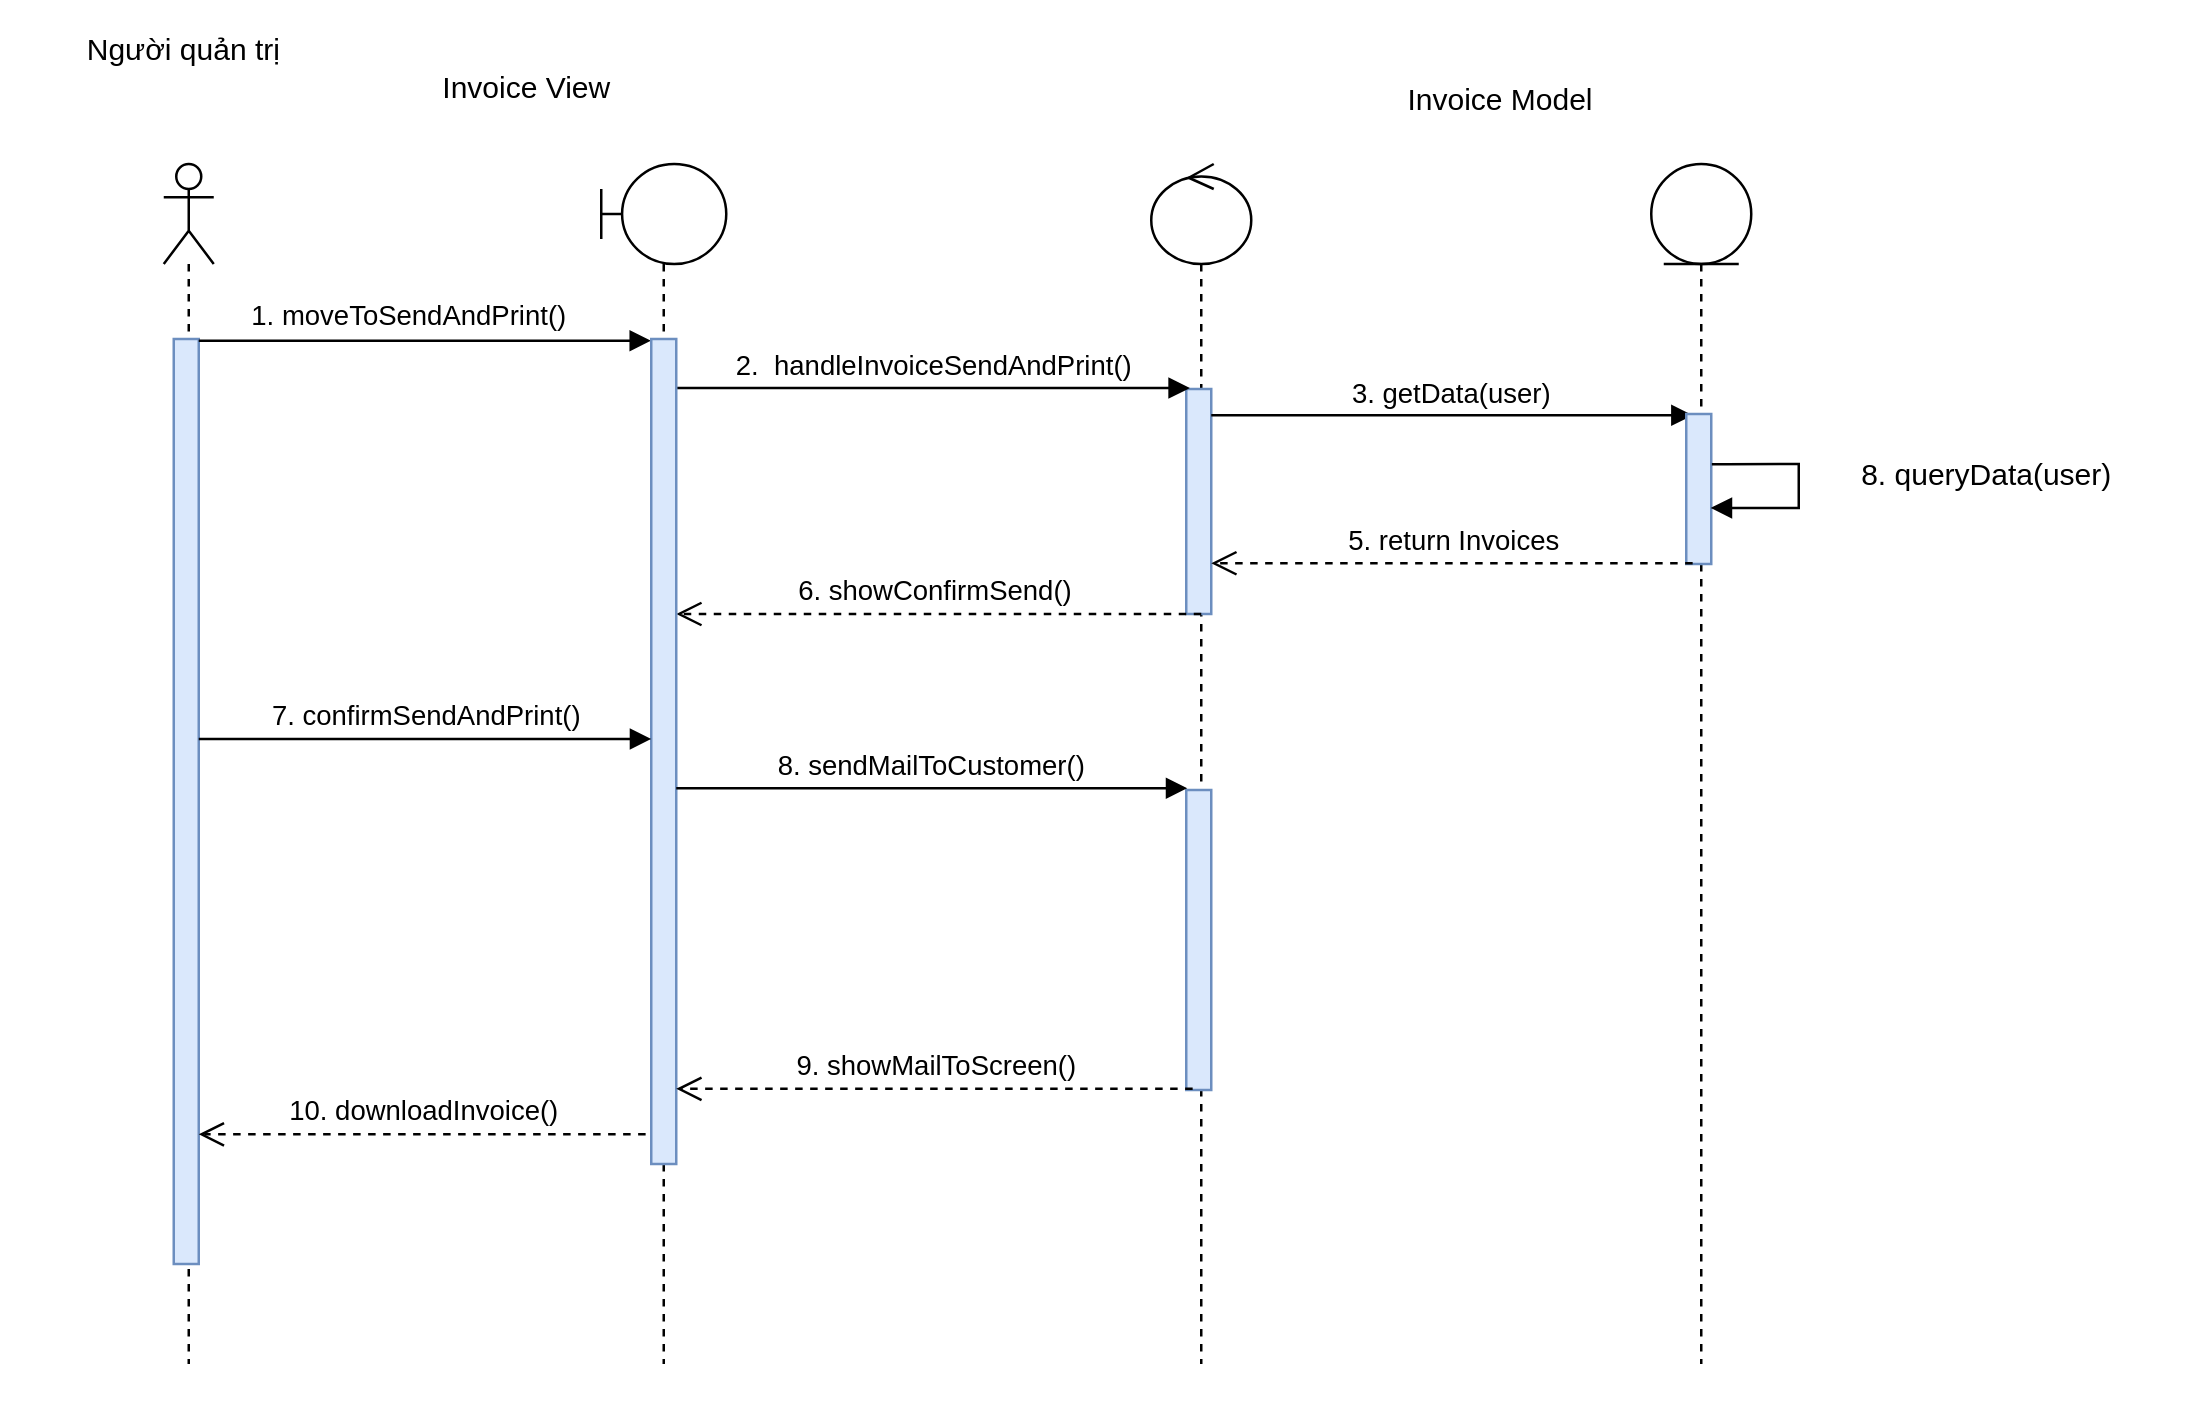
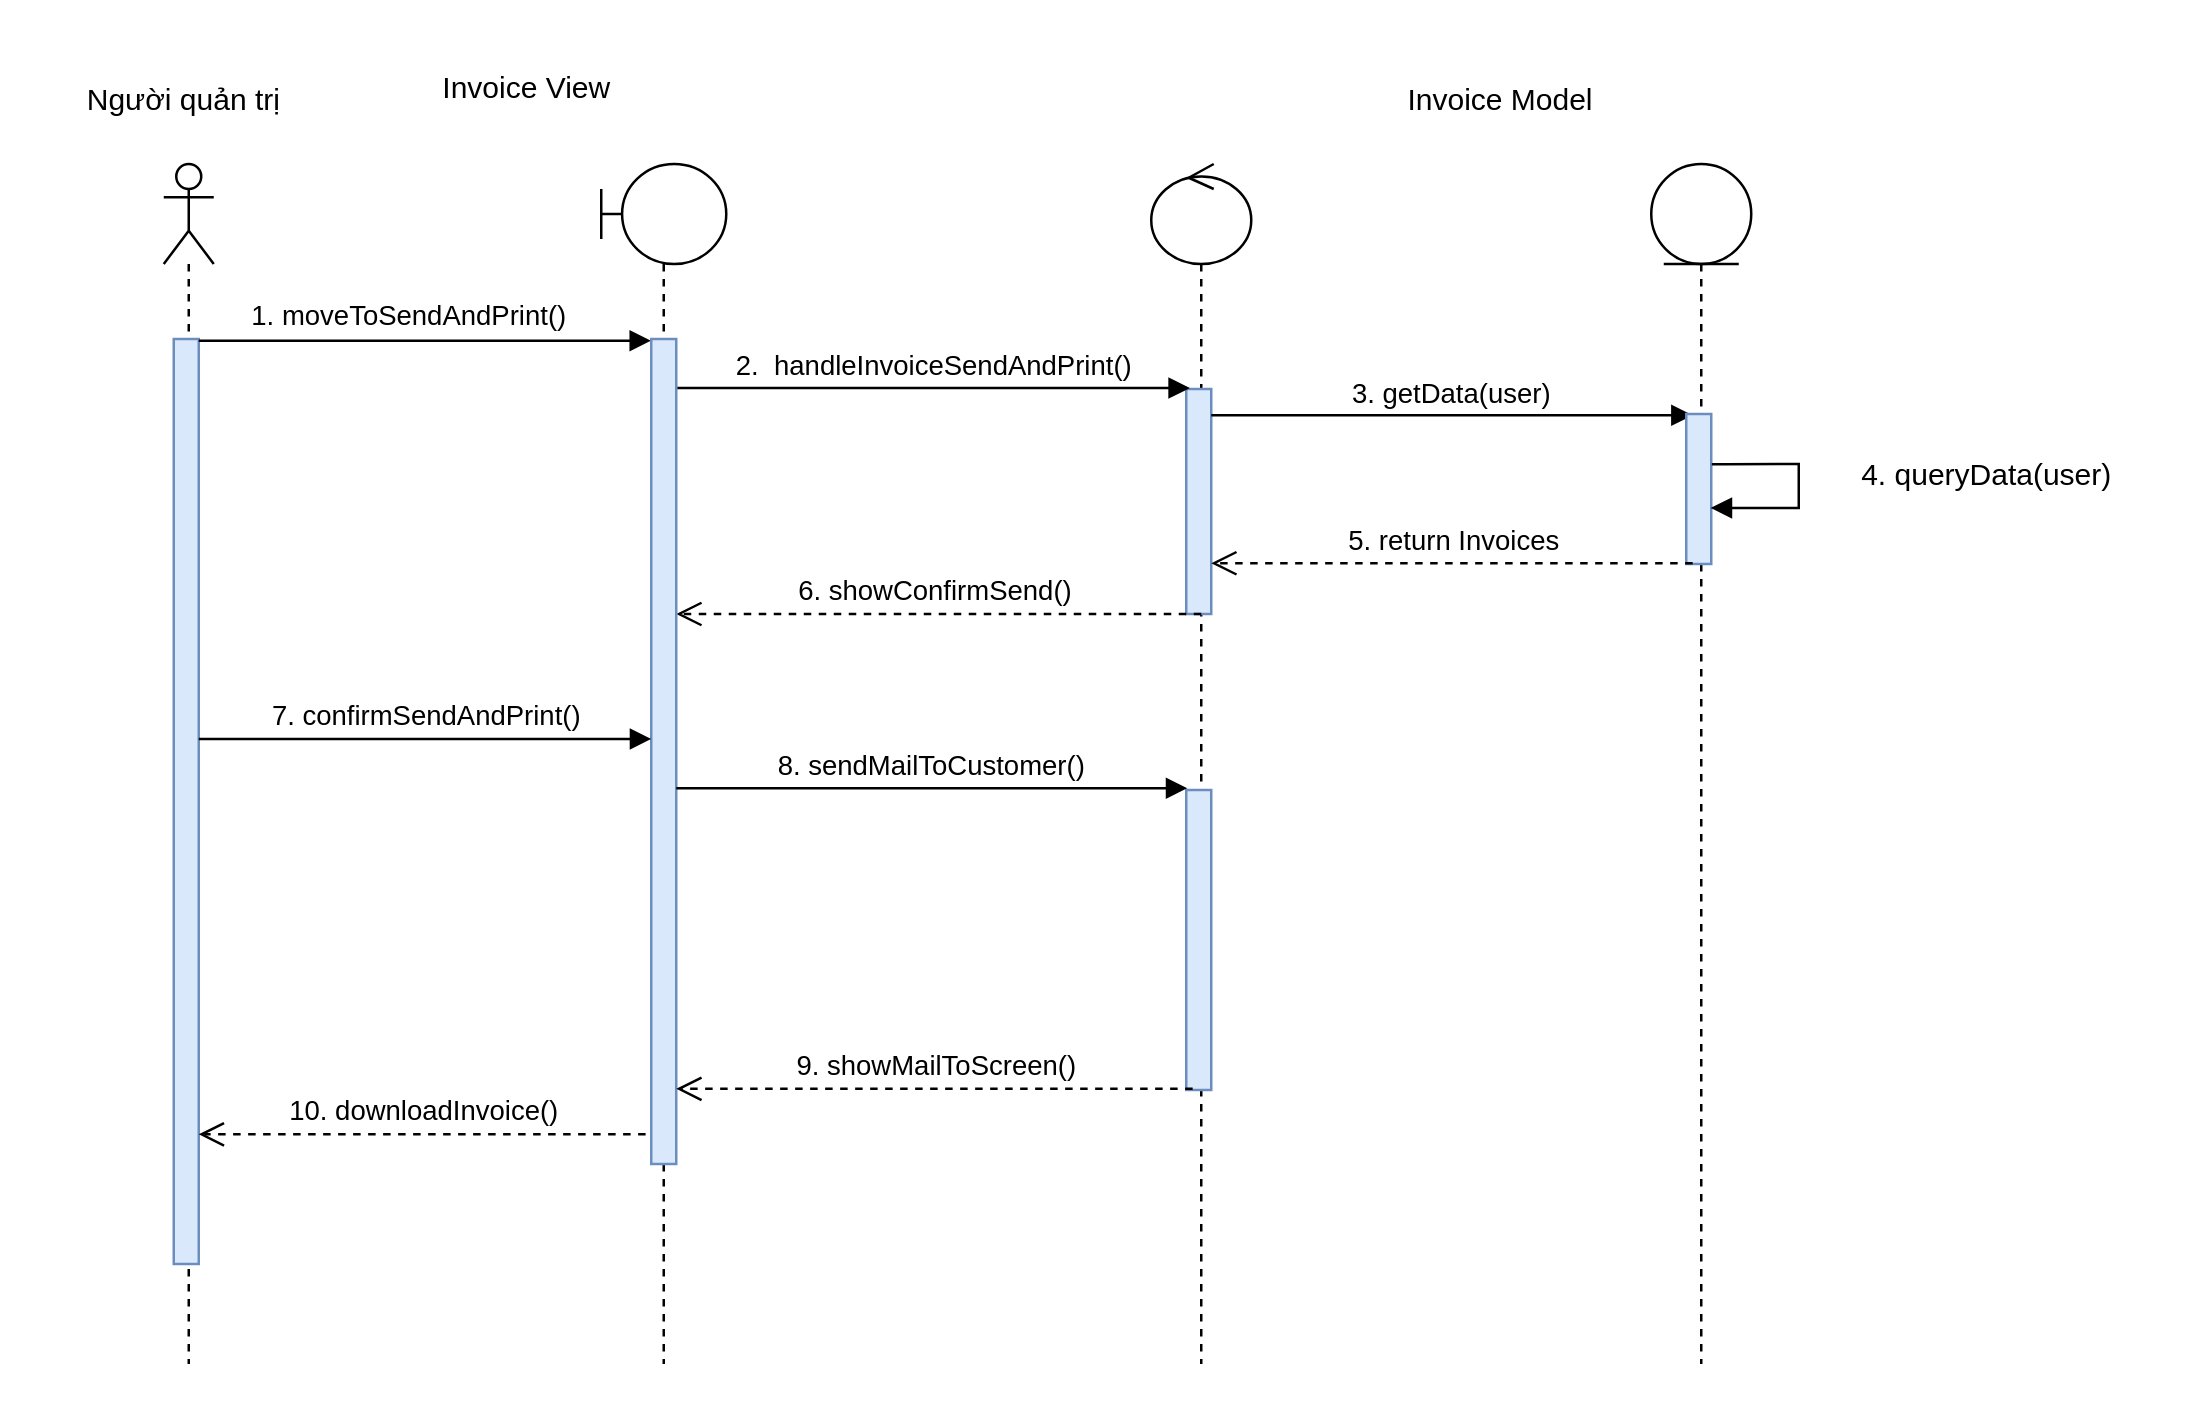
(189, 51) -> (189, 101)
(1988, 476) -> (1988, 476)
